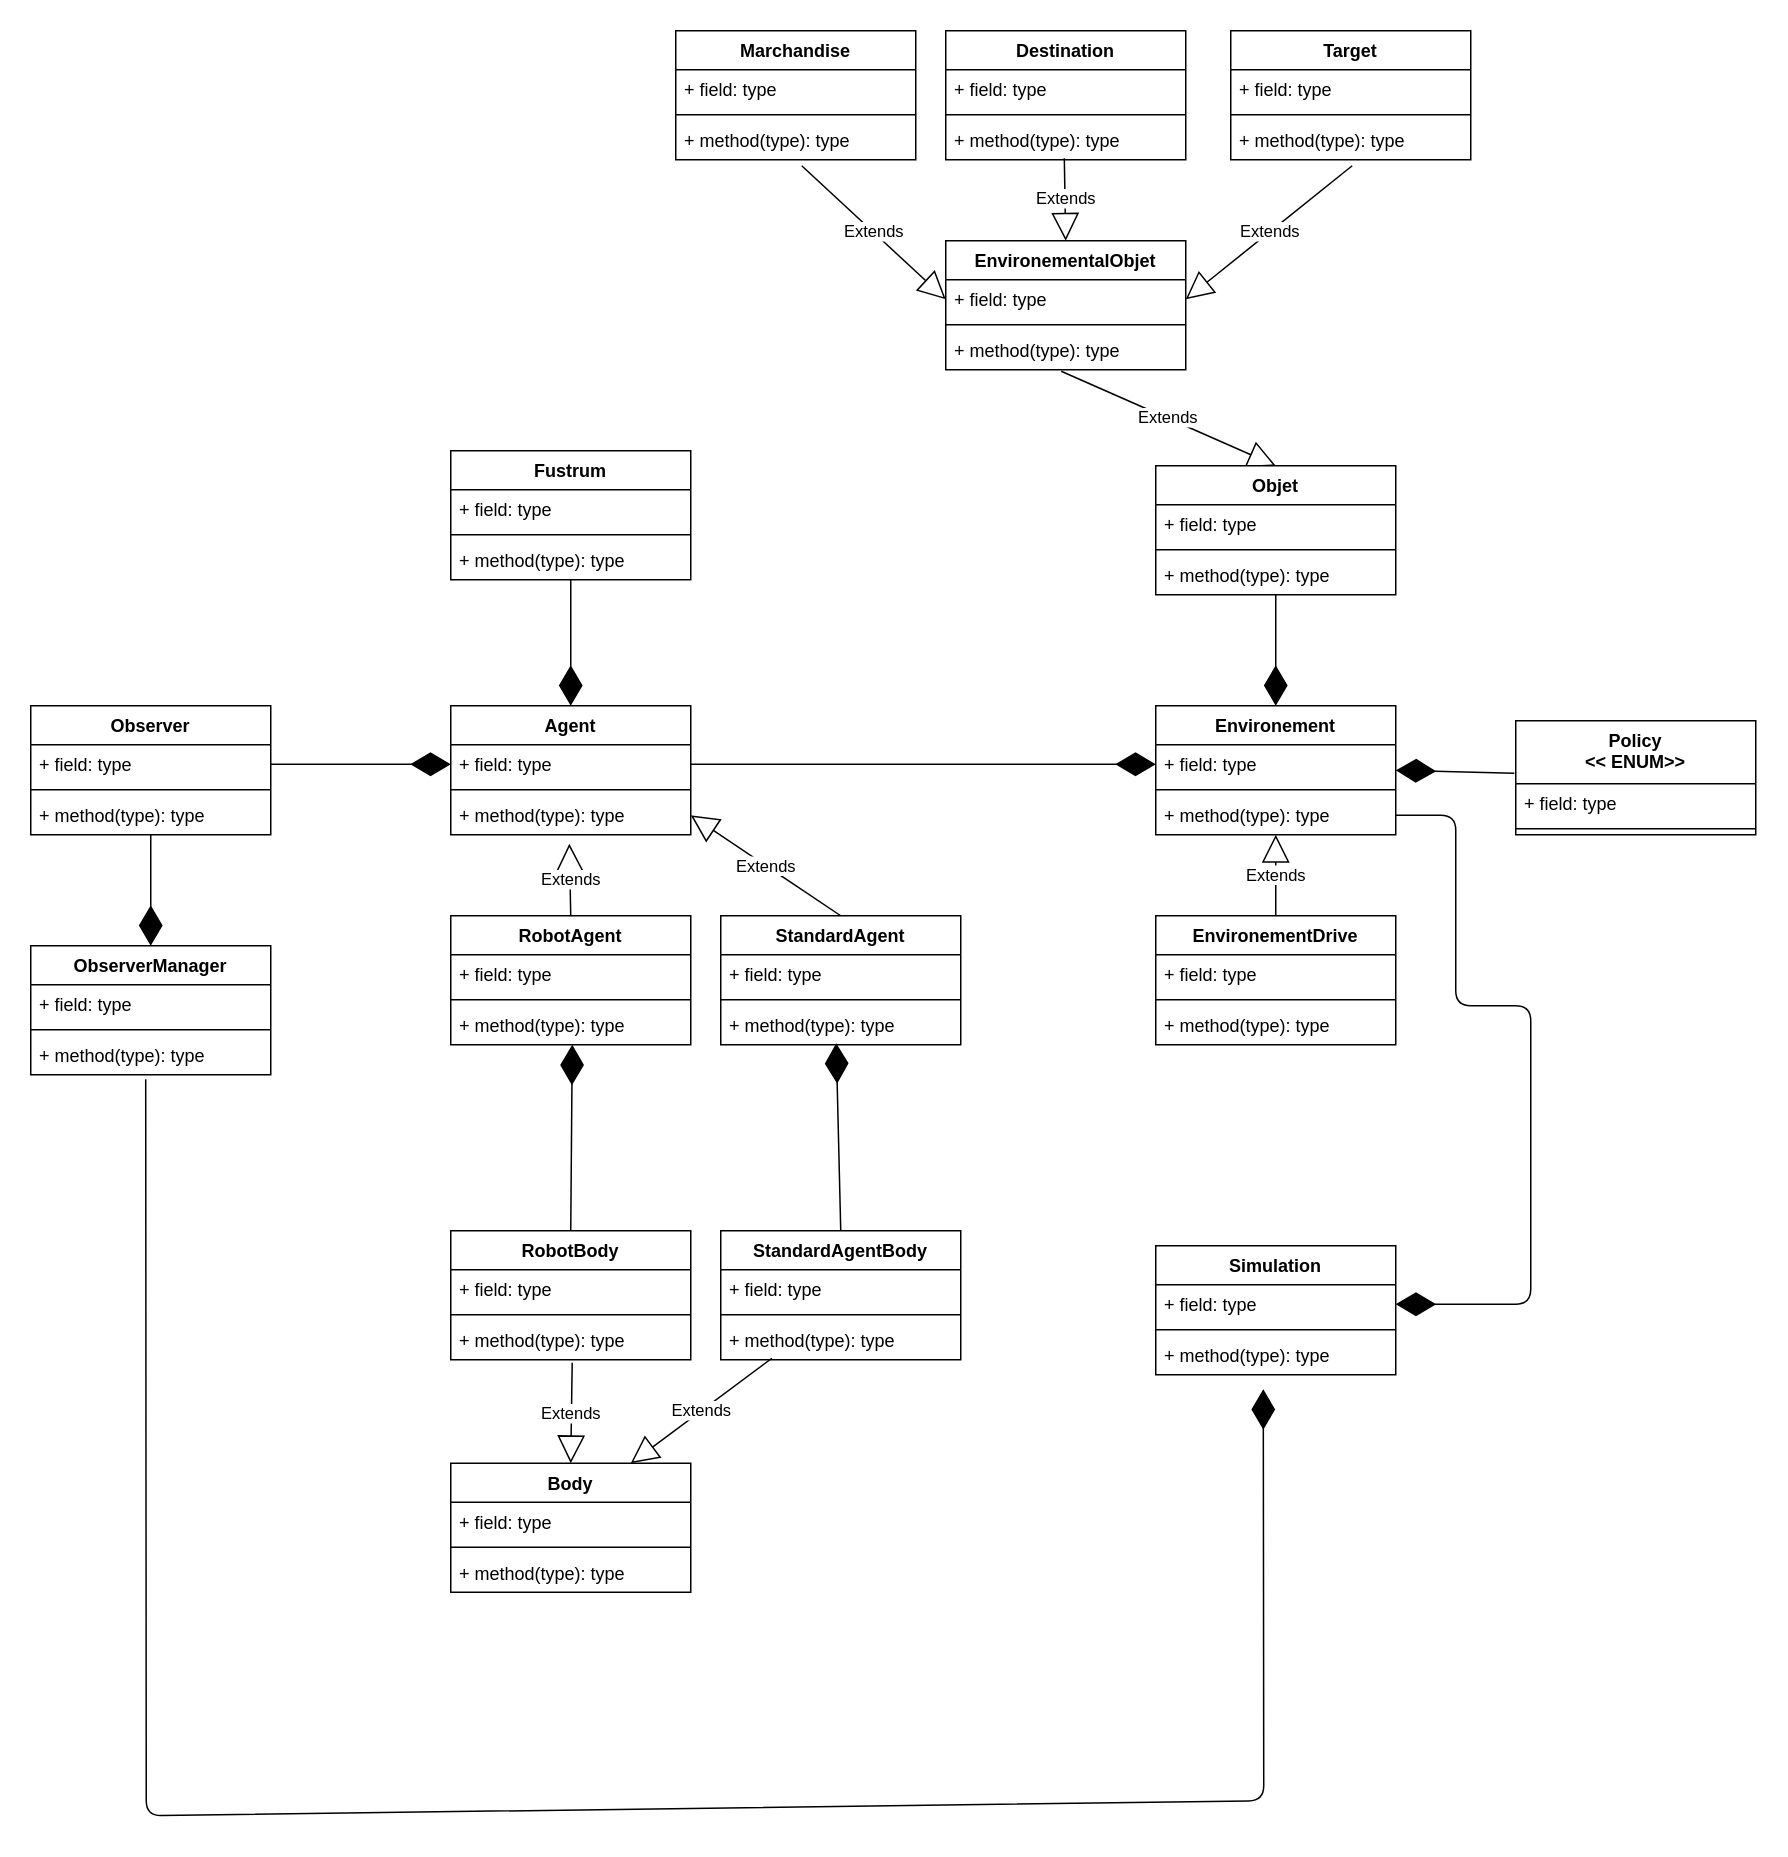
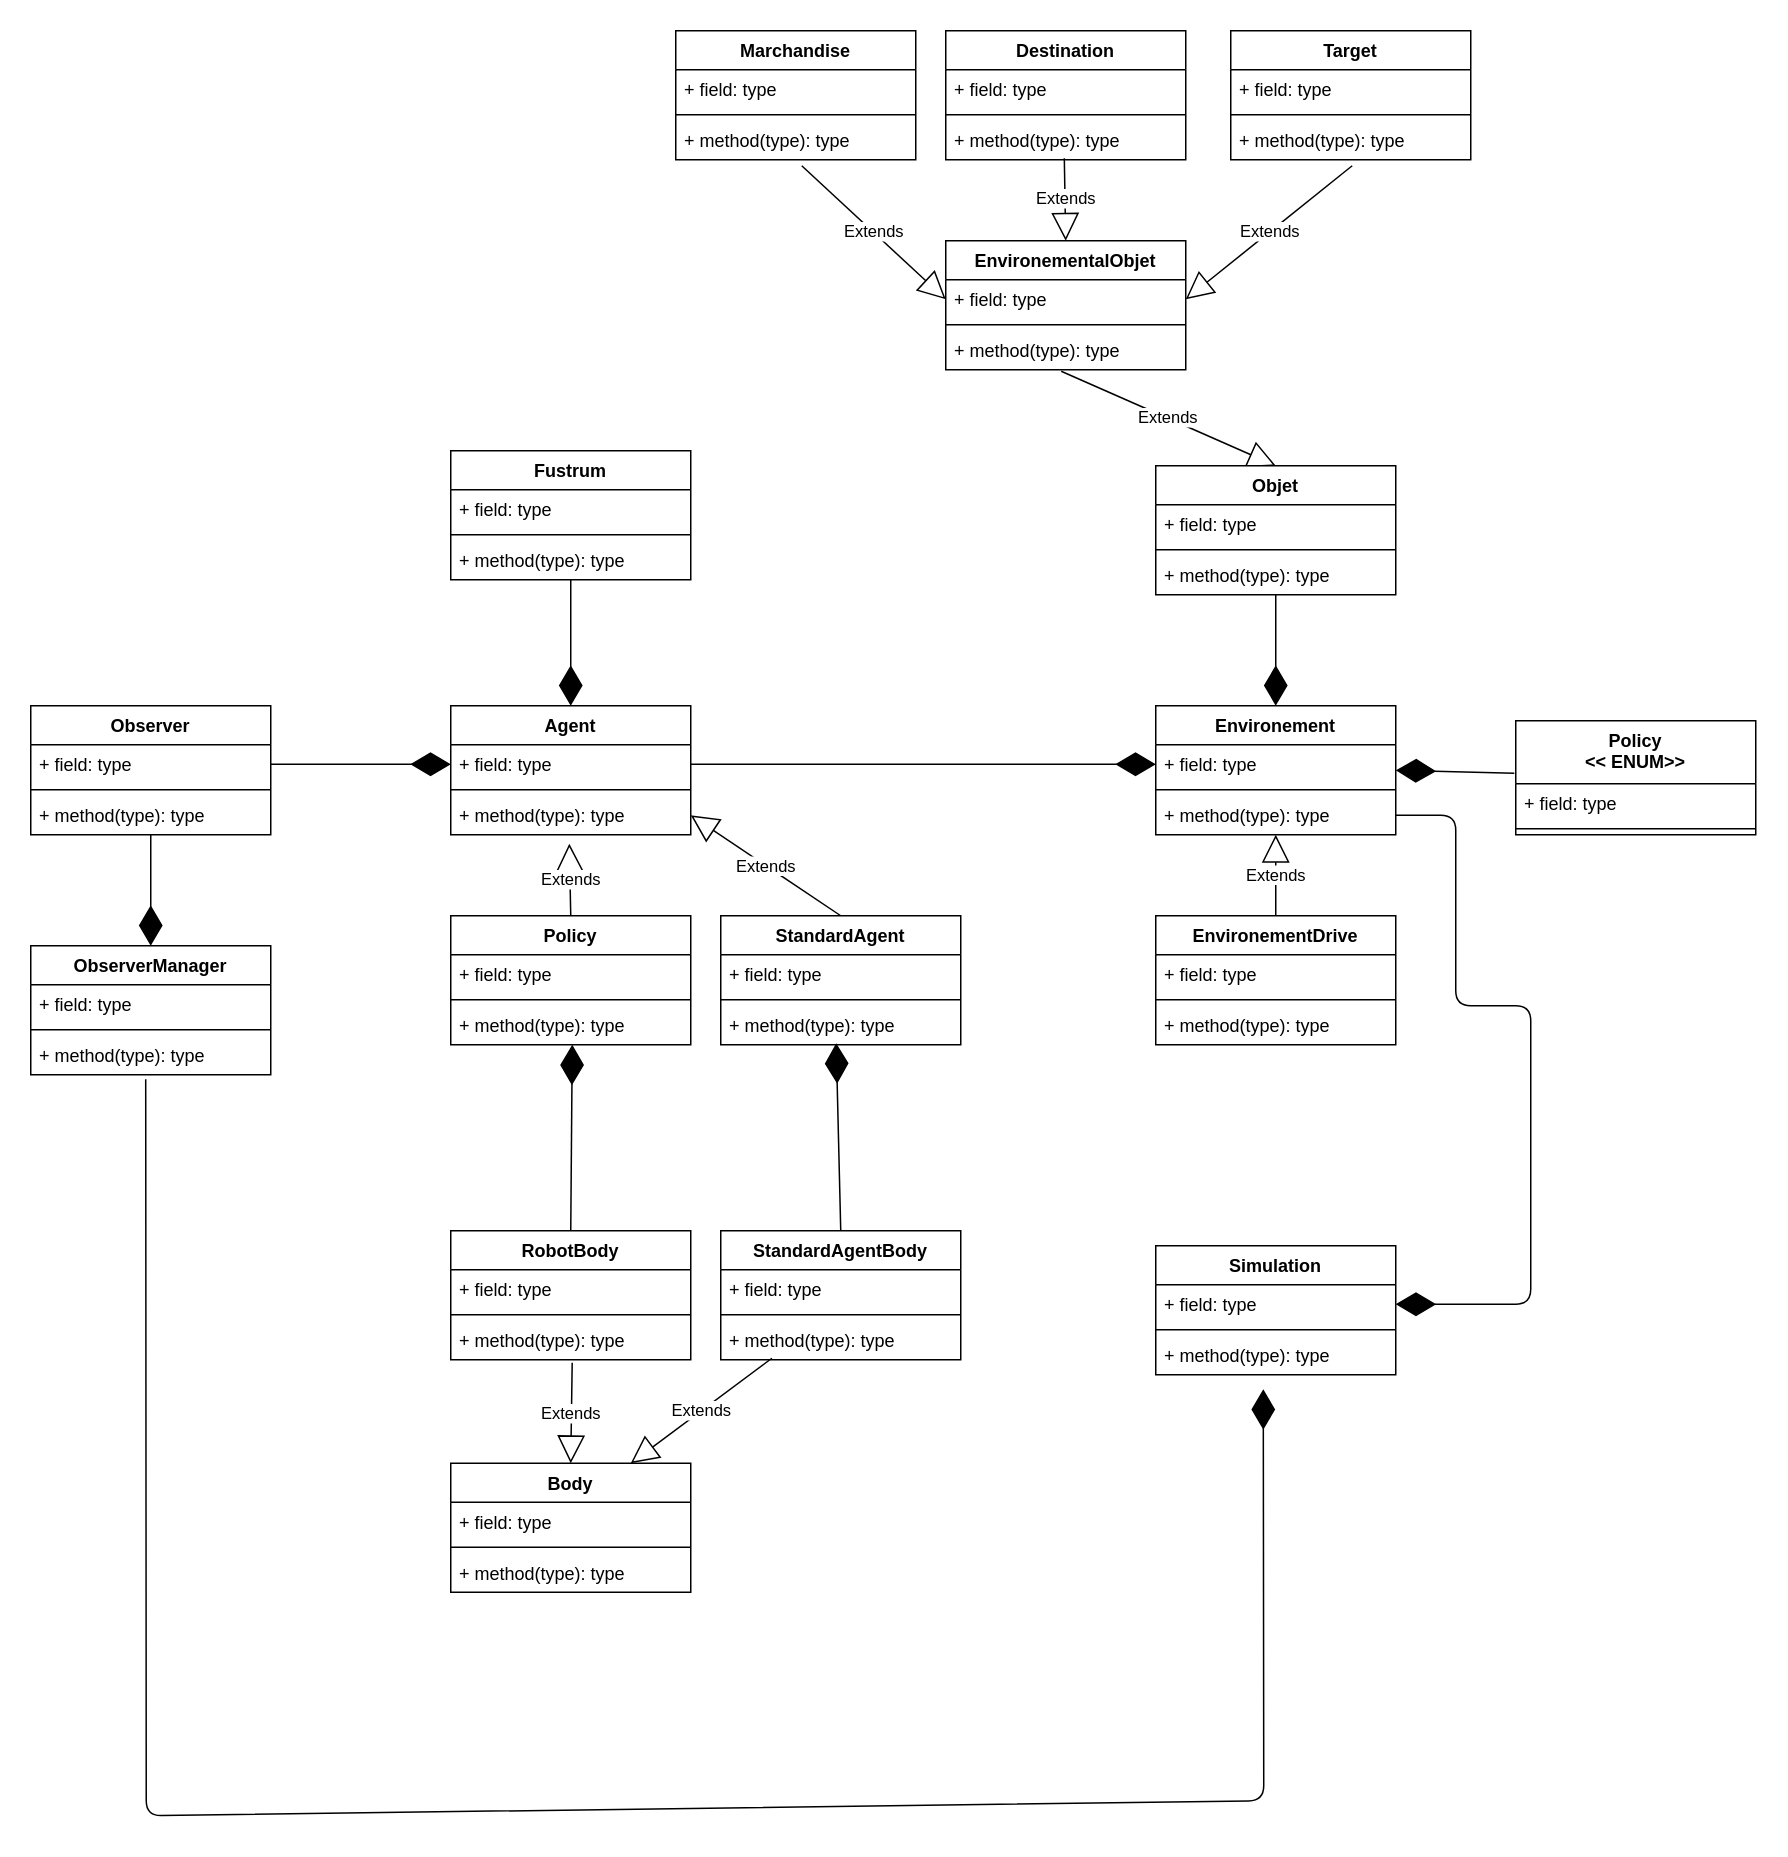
(570, 936) -> (570, 936)
